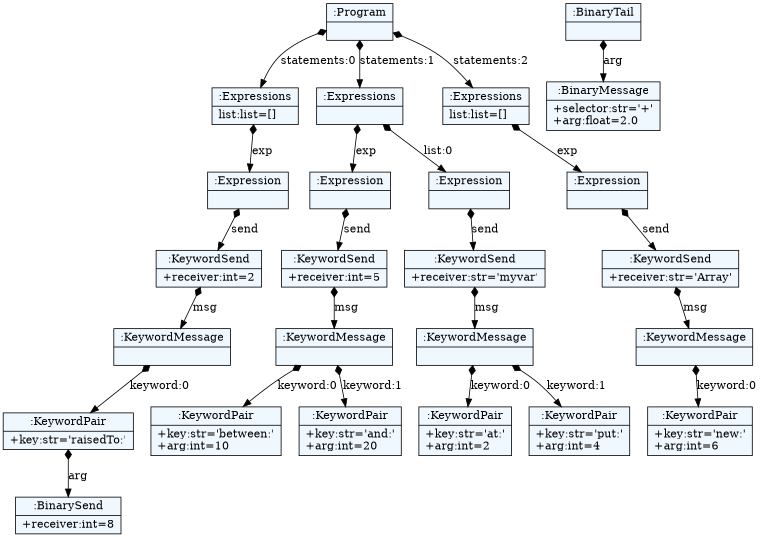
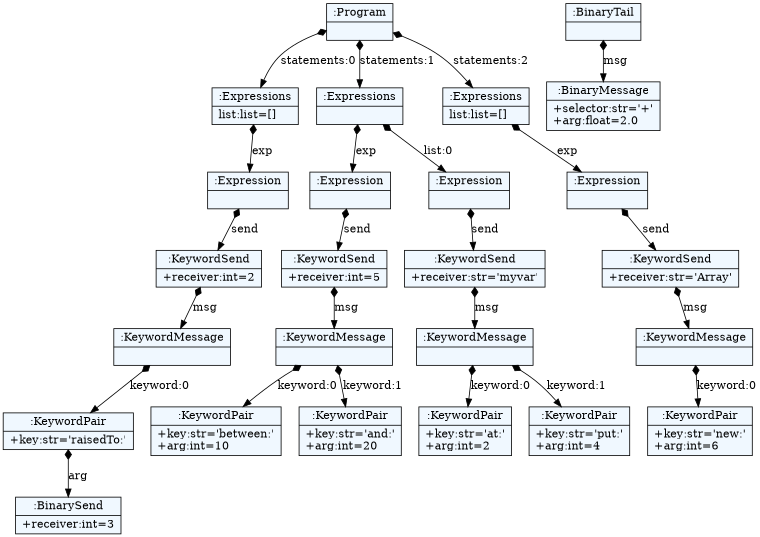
(613, 61) -> (616, 61)
(68, 524) -> (68, 524)
